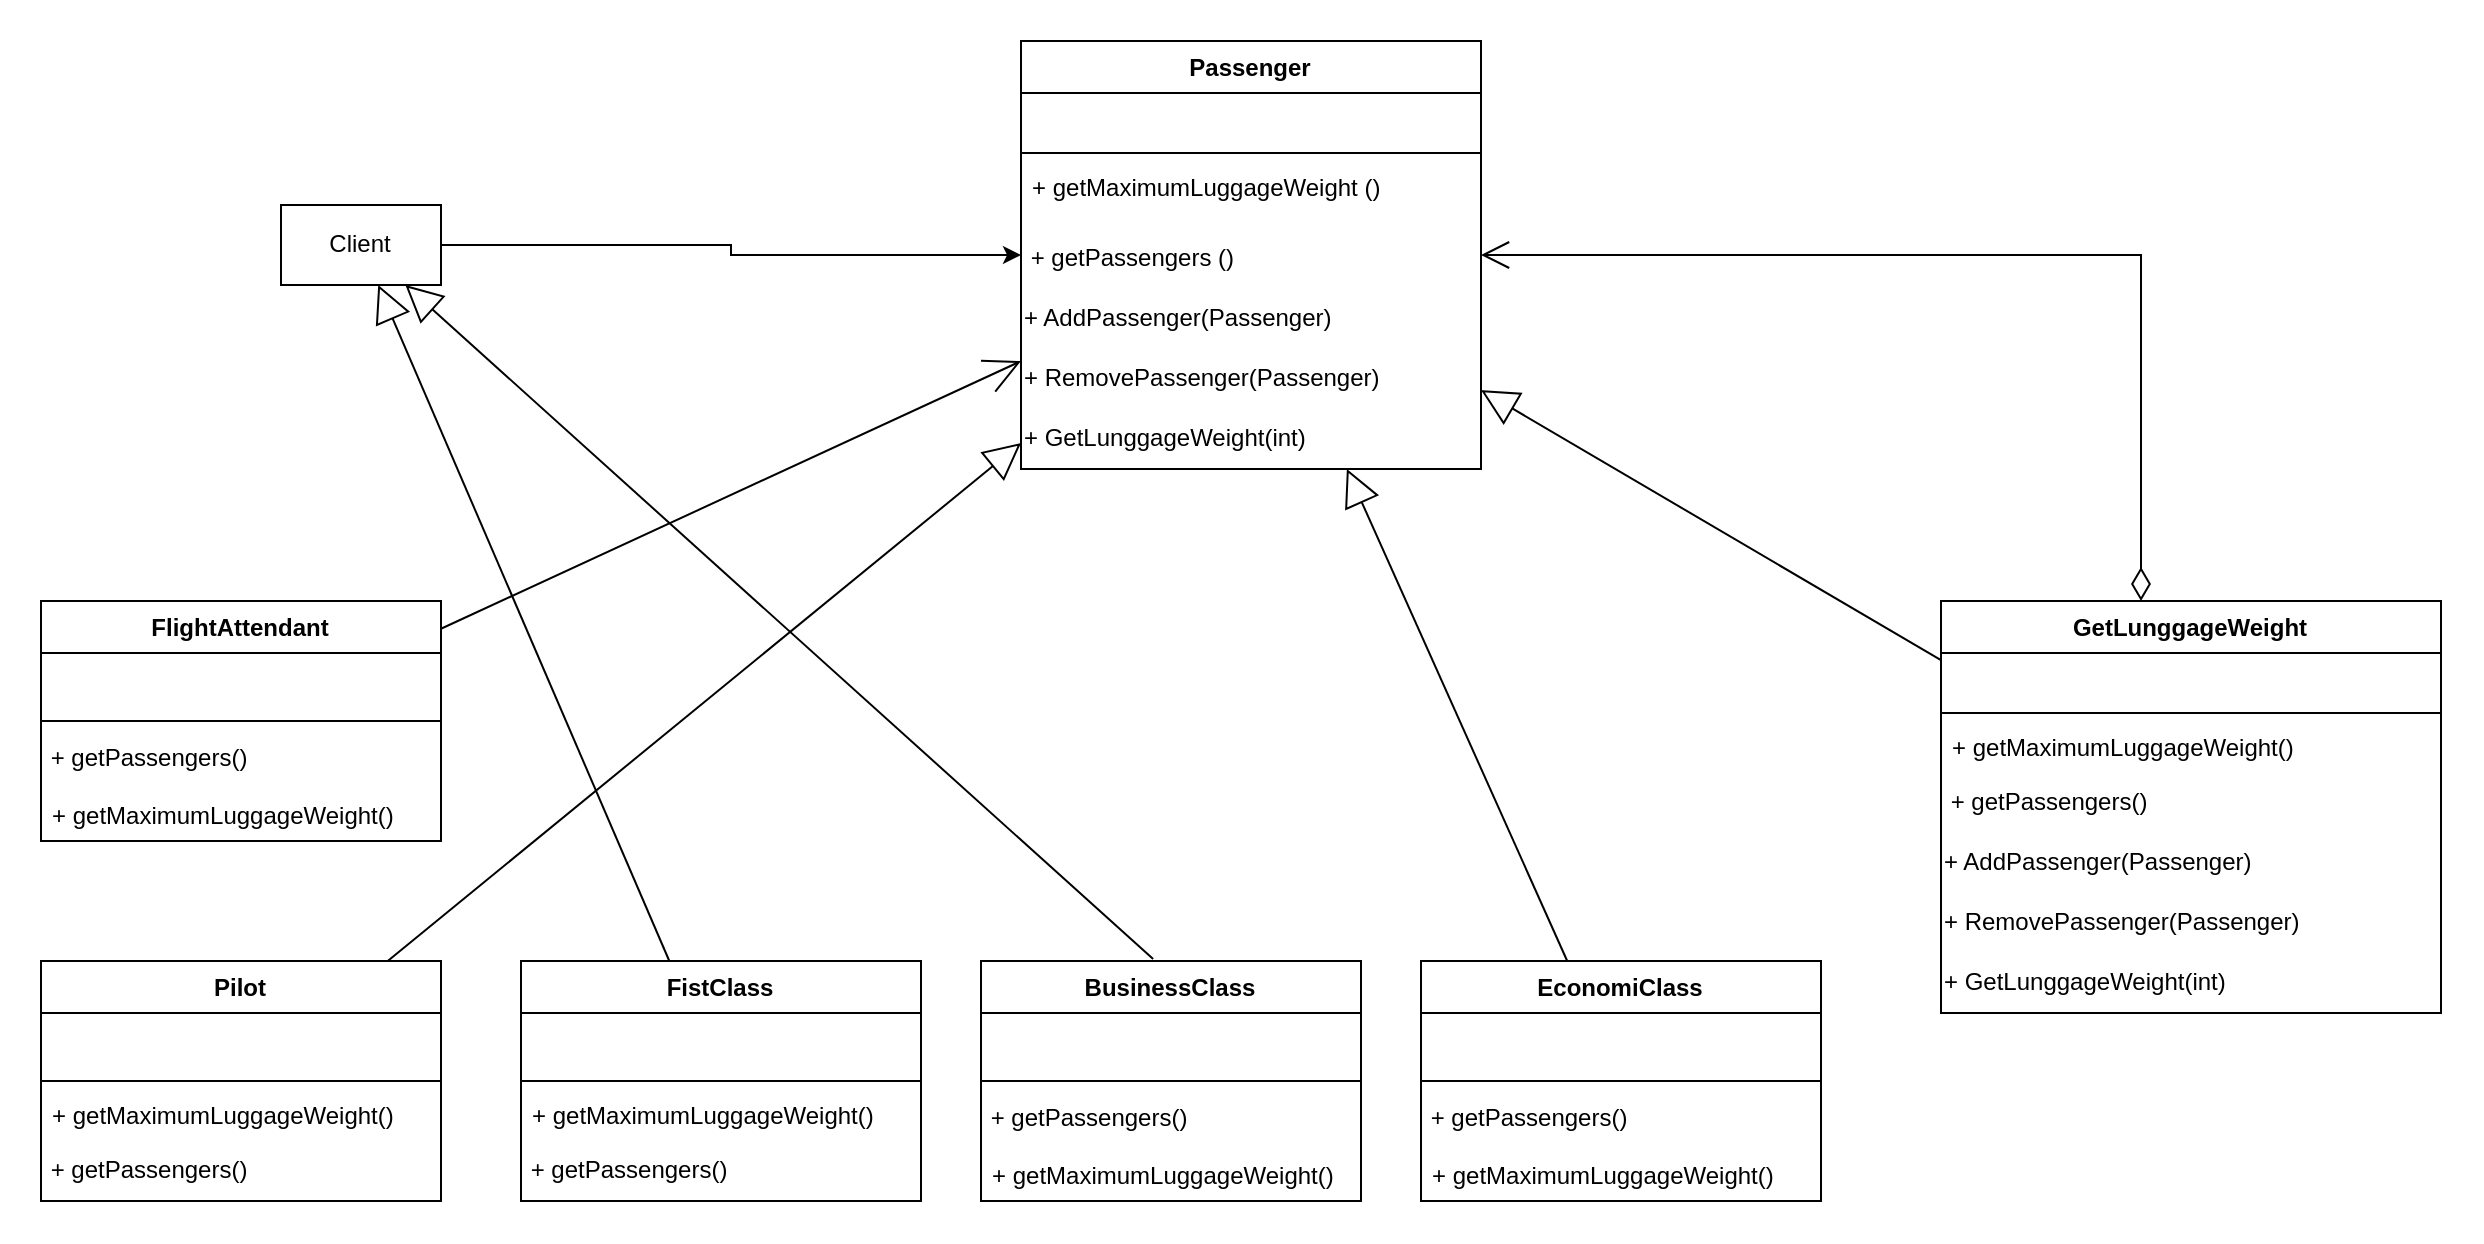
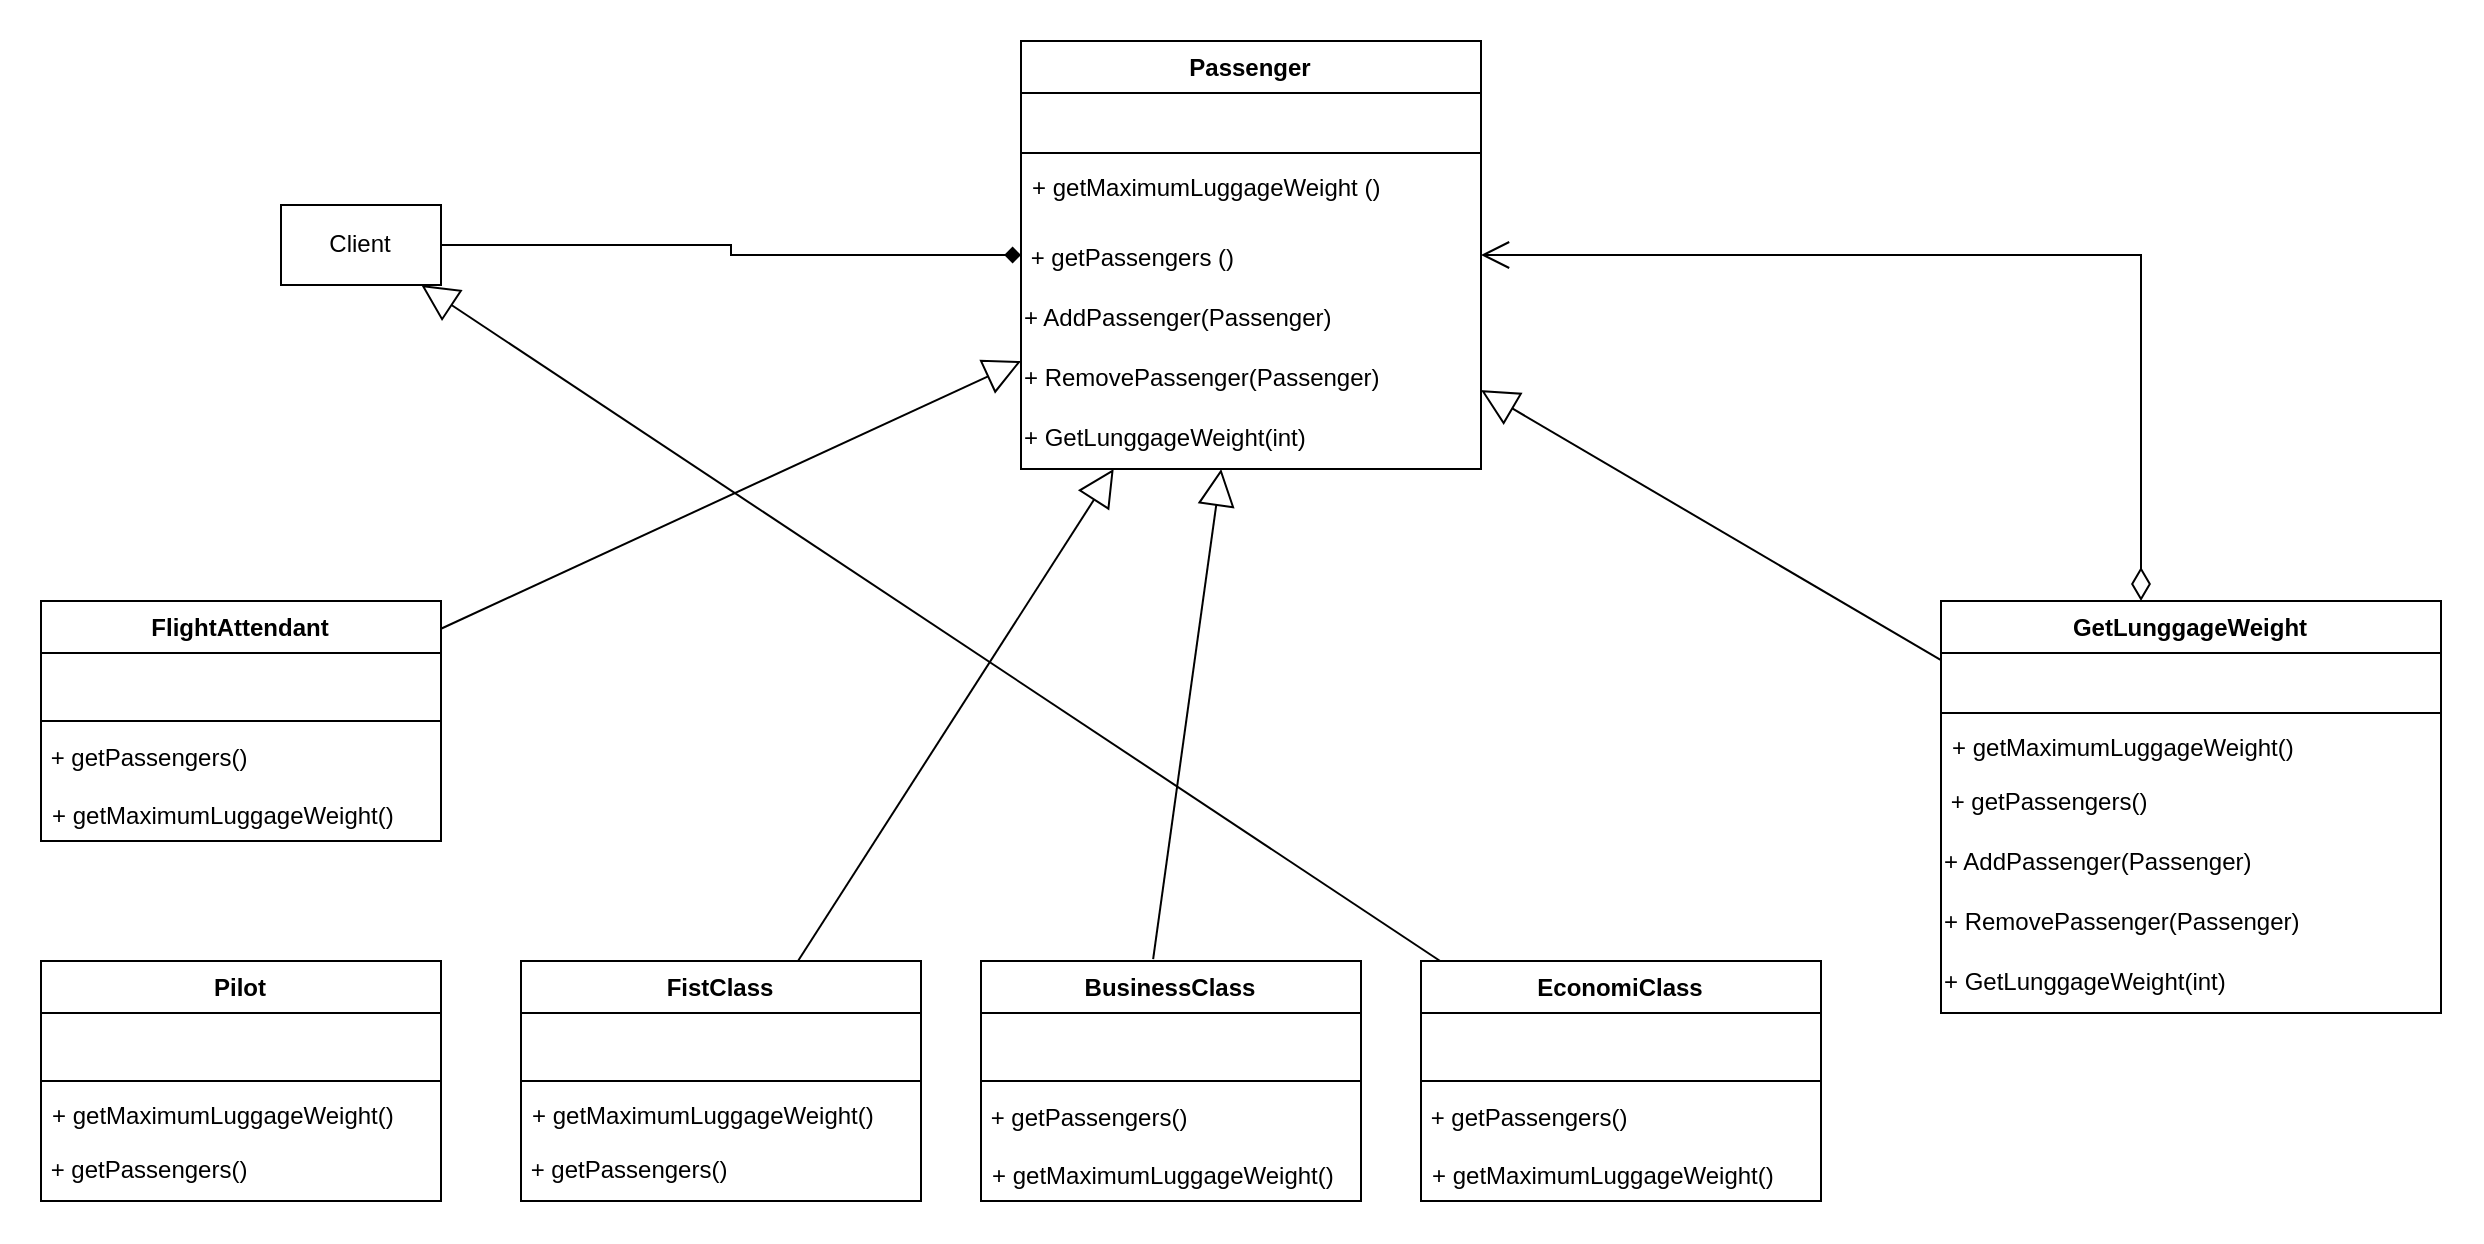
(1005, 255) -> (1004, 255)
(1001, 370) -> (987, 377)
(679, 532) -> (1197, 644)
(531, 640) -> (946, 730)
(690, 714) -> none
(1464, 732) -> (719, 483)
